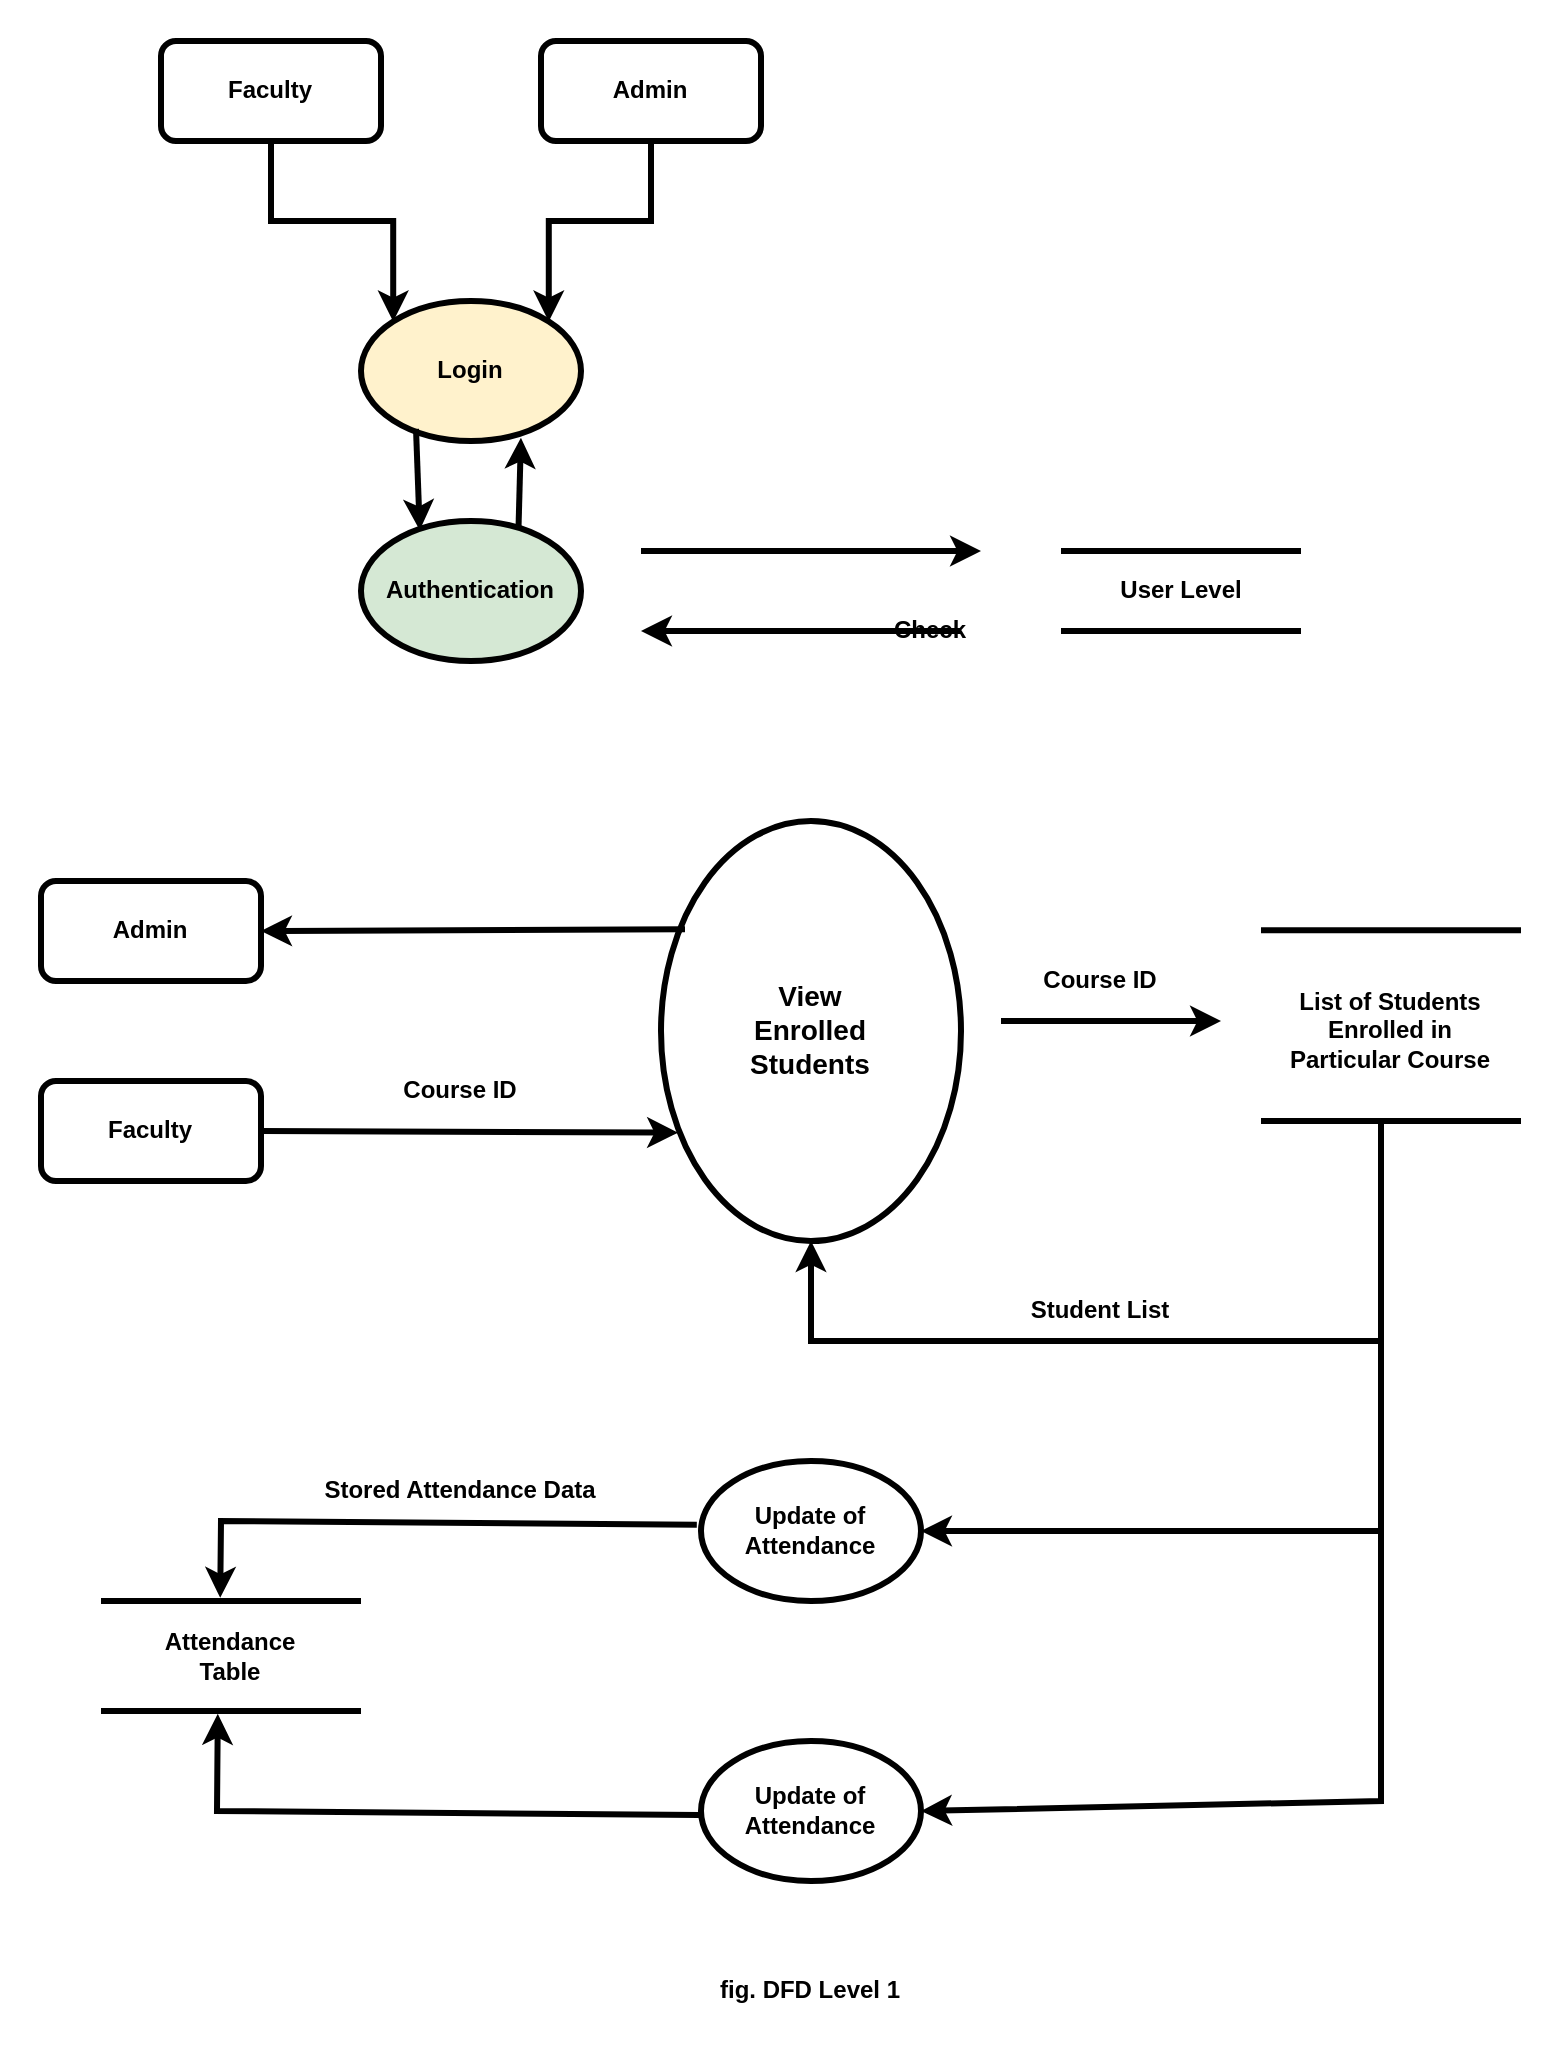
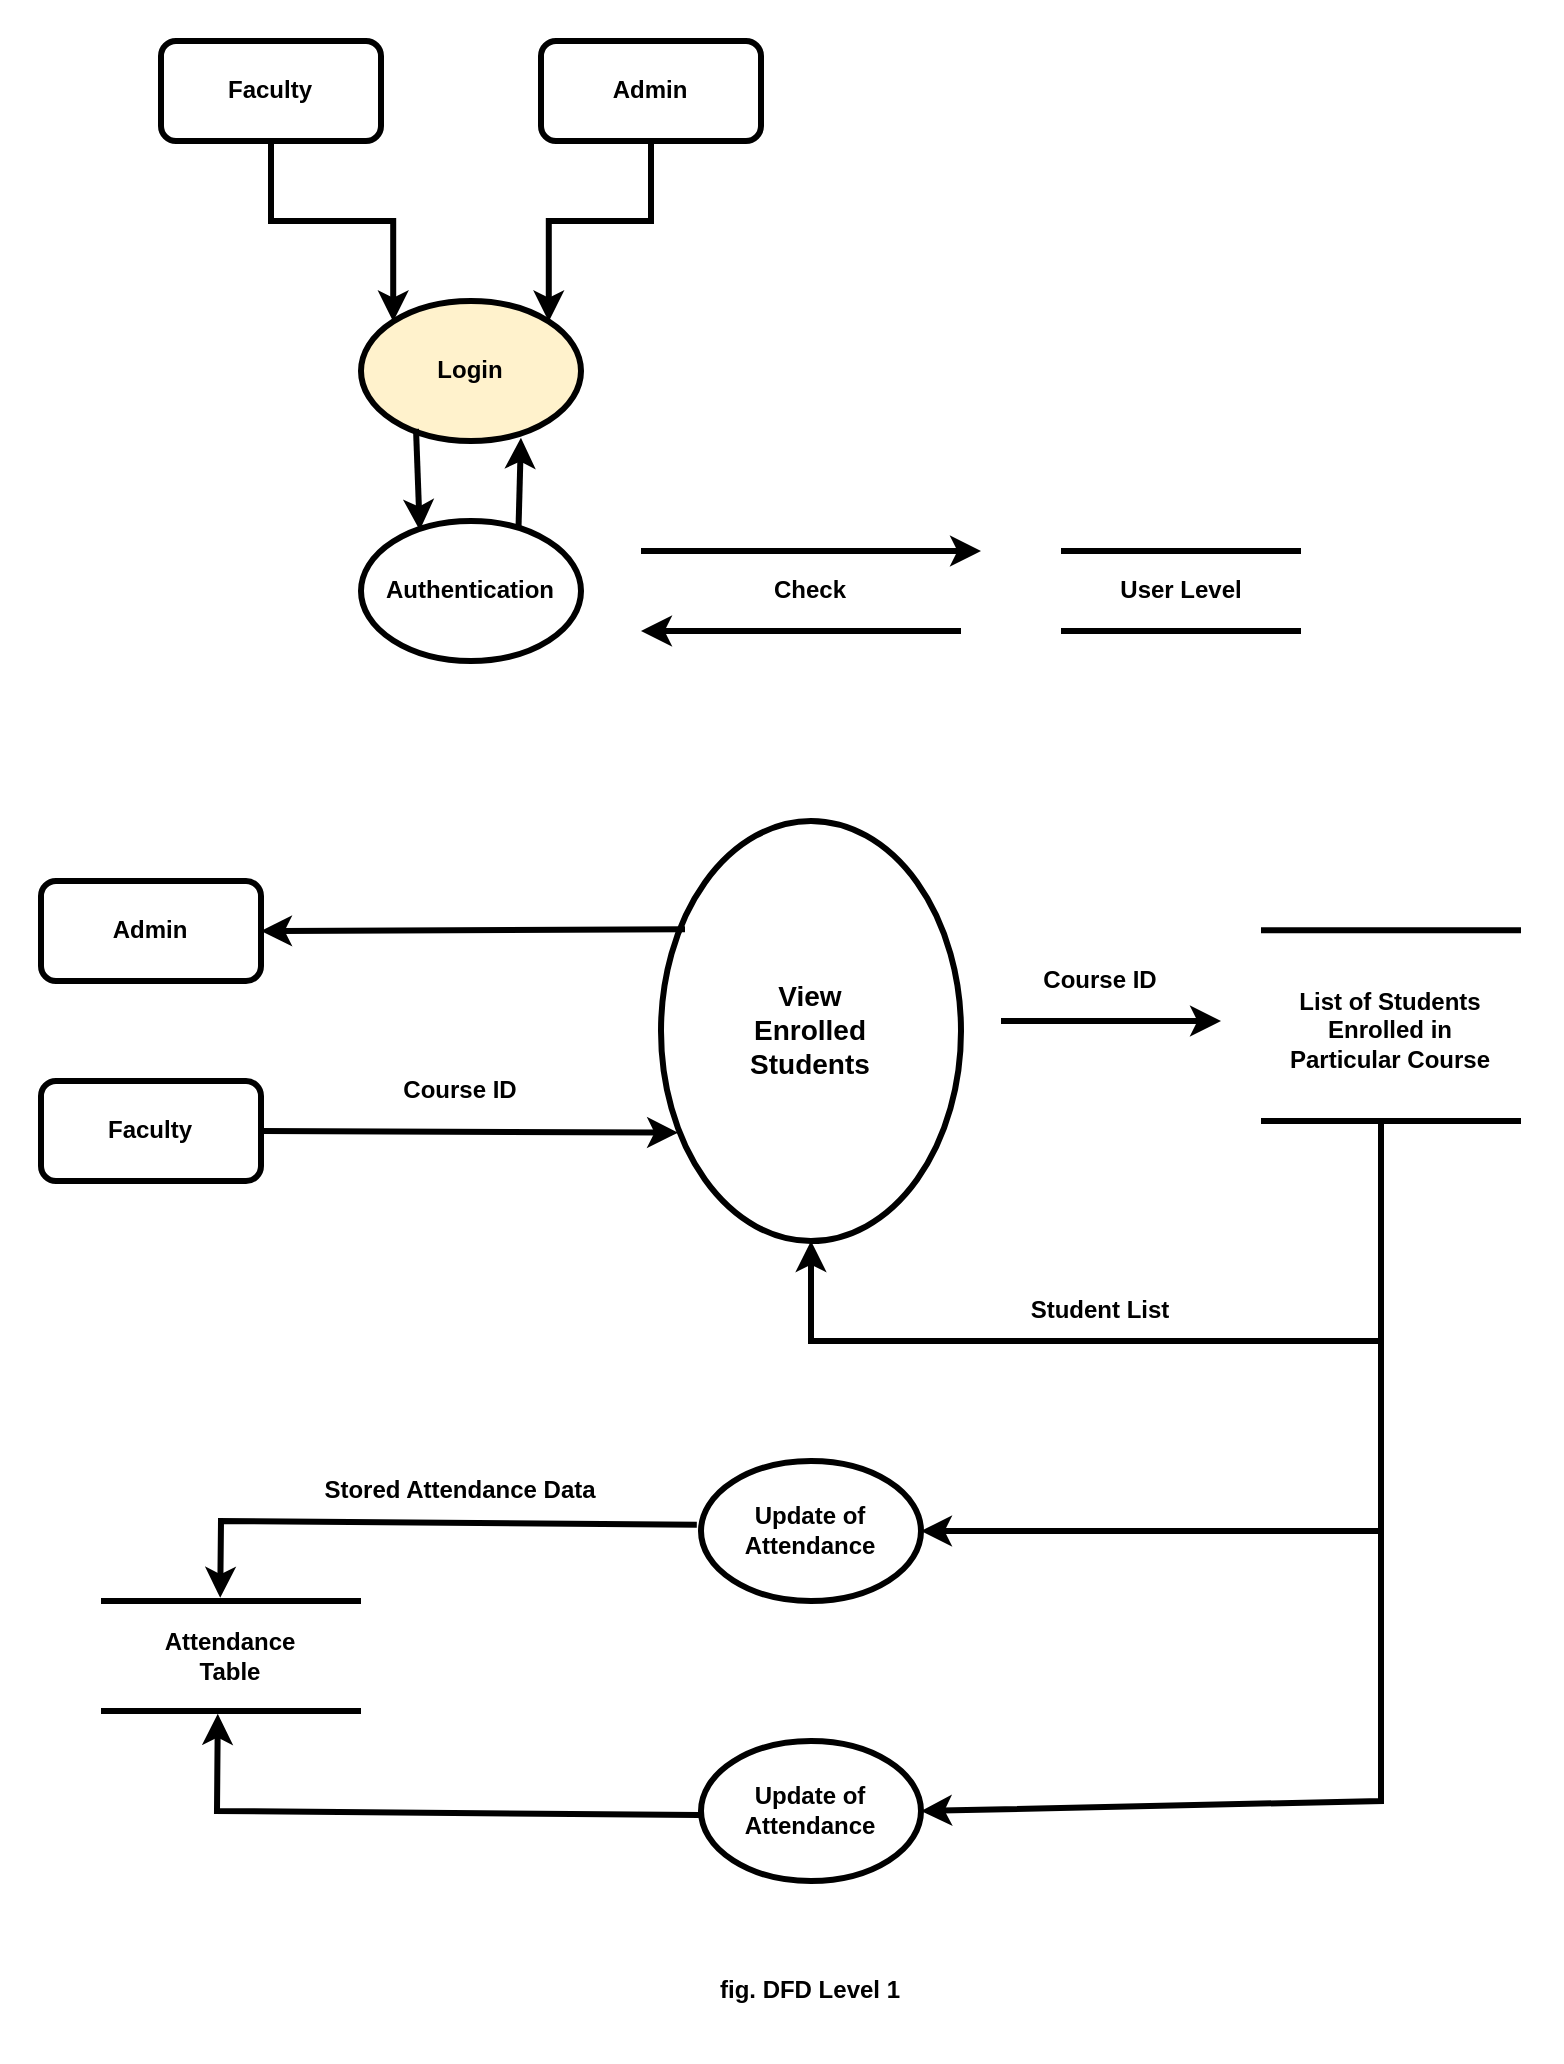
(471, 591) -> (471, 591)
(931, 631) -> (811, 591)
